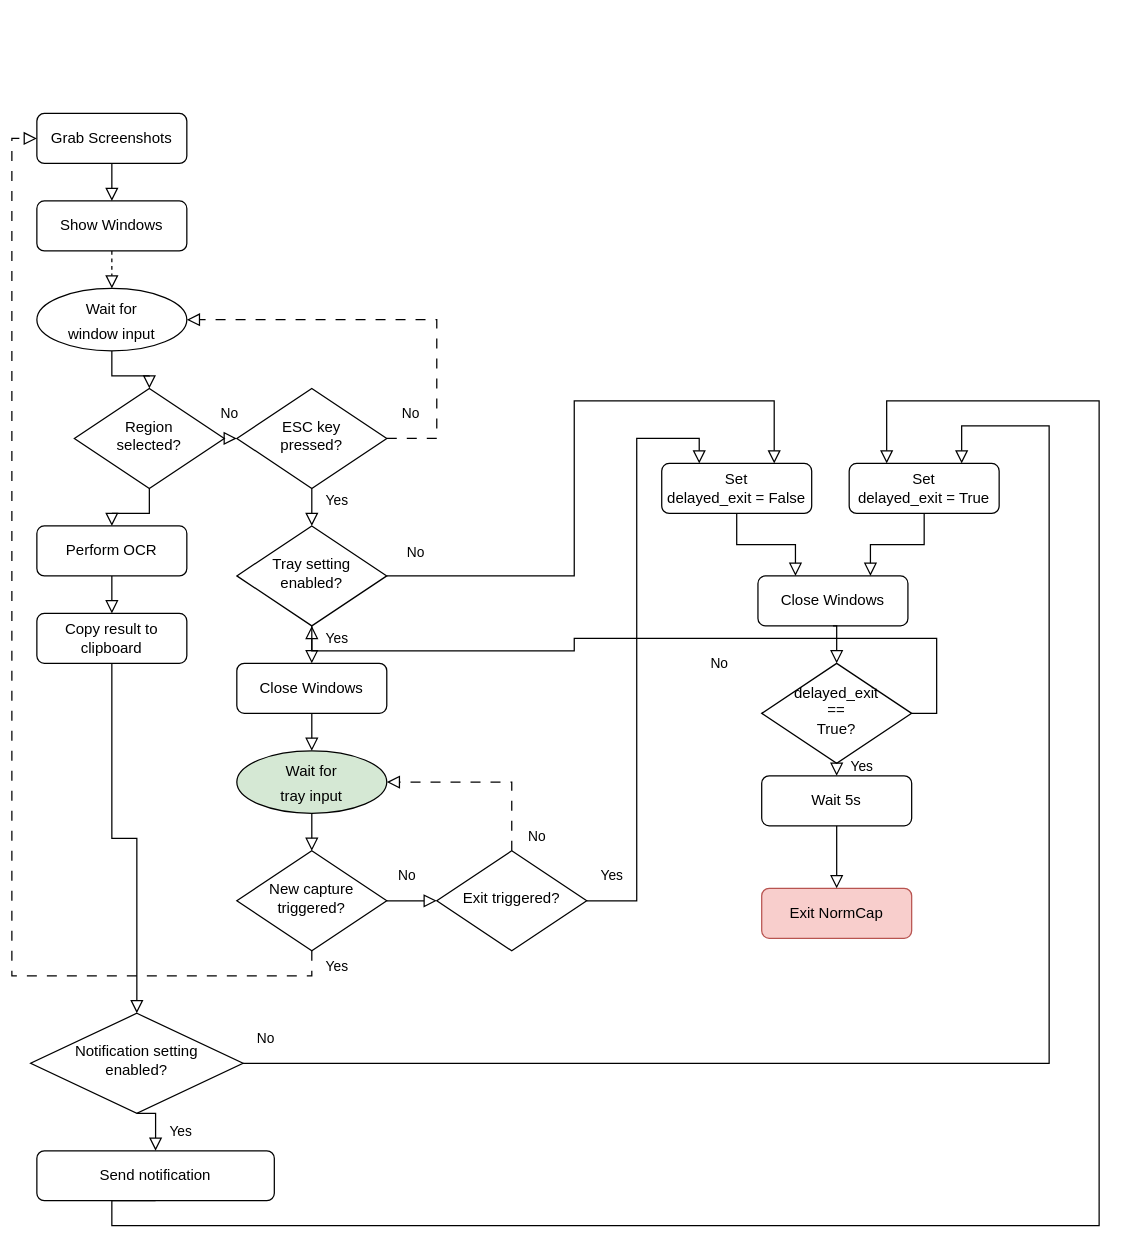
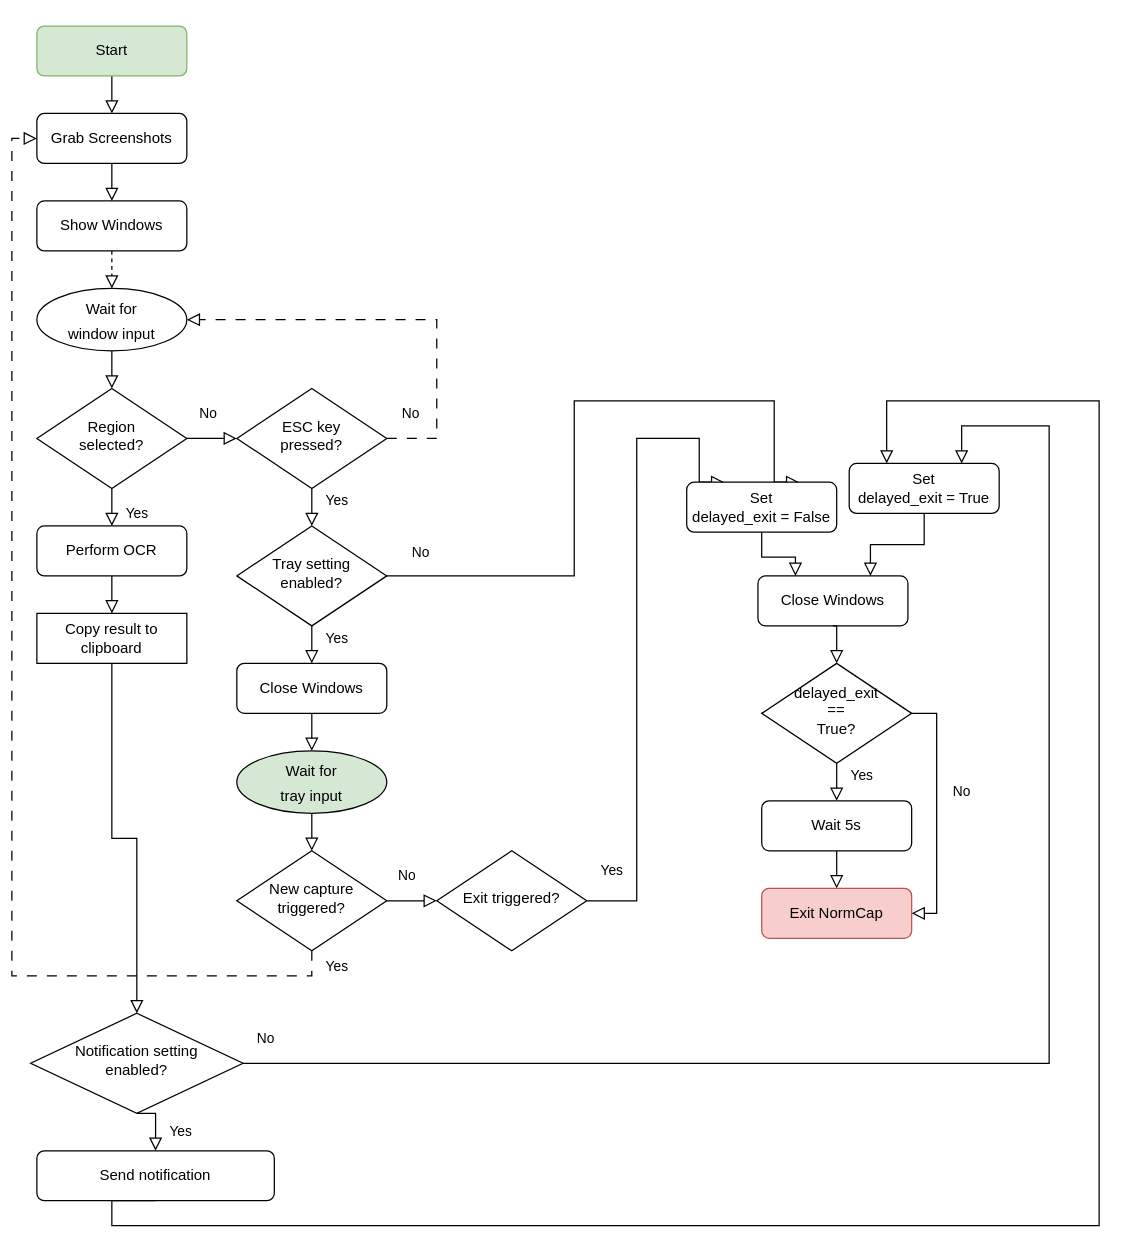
none -> (112, 51)
none -> (112, 88)
(149, 438) -> (112, 438)
(737, 488) -> (762, 507)
(112, 638) -> (112, 638)
(659, 638) -> (937, 817)
(837, 801) -> (837, 826)
(512, 812) -> none
